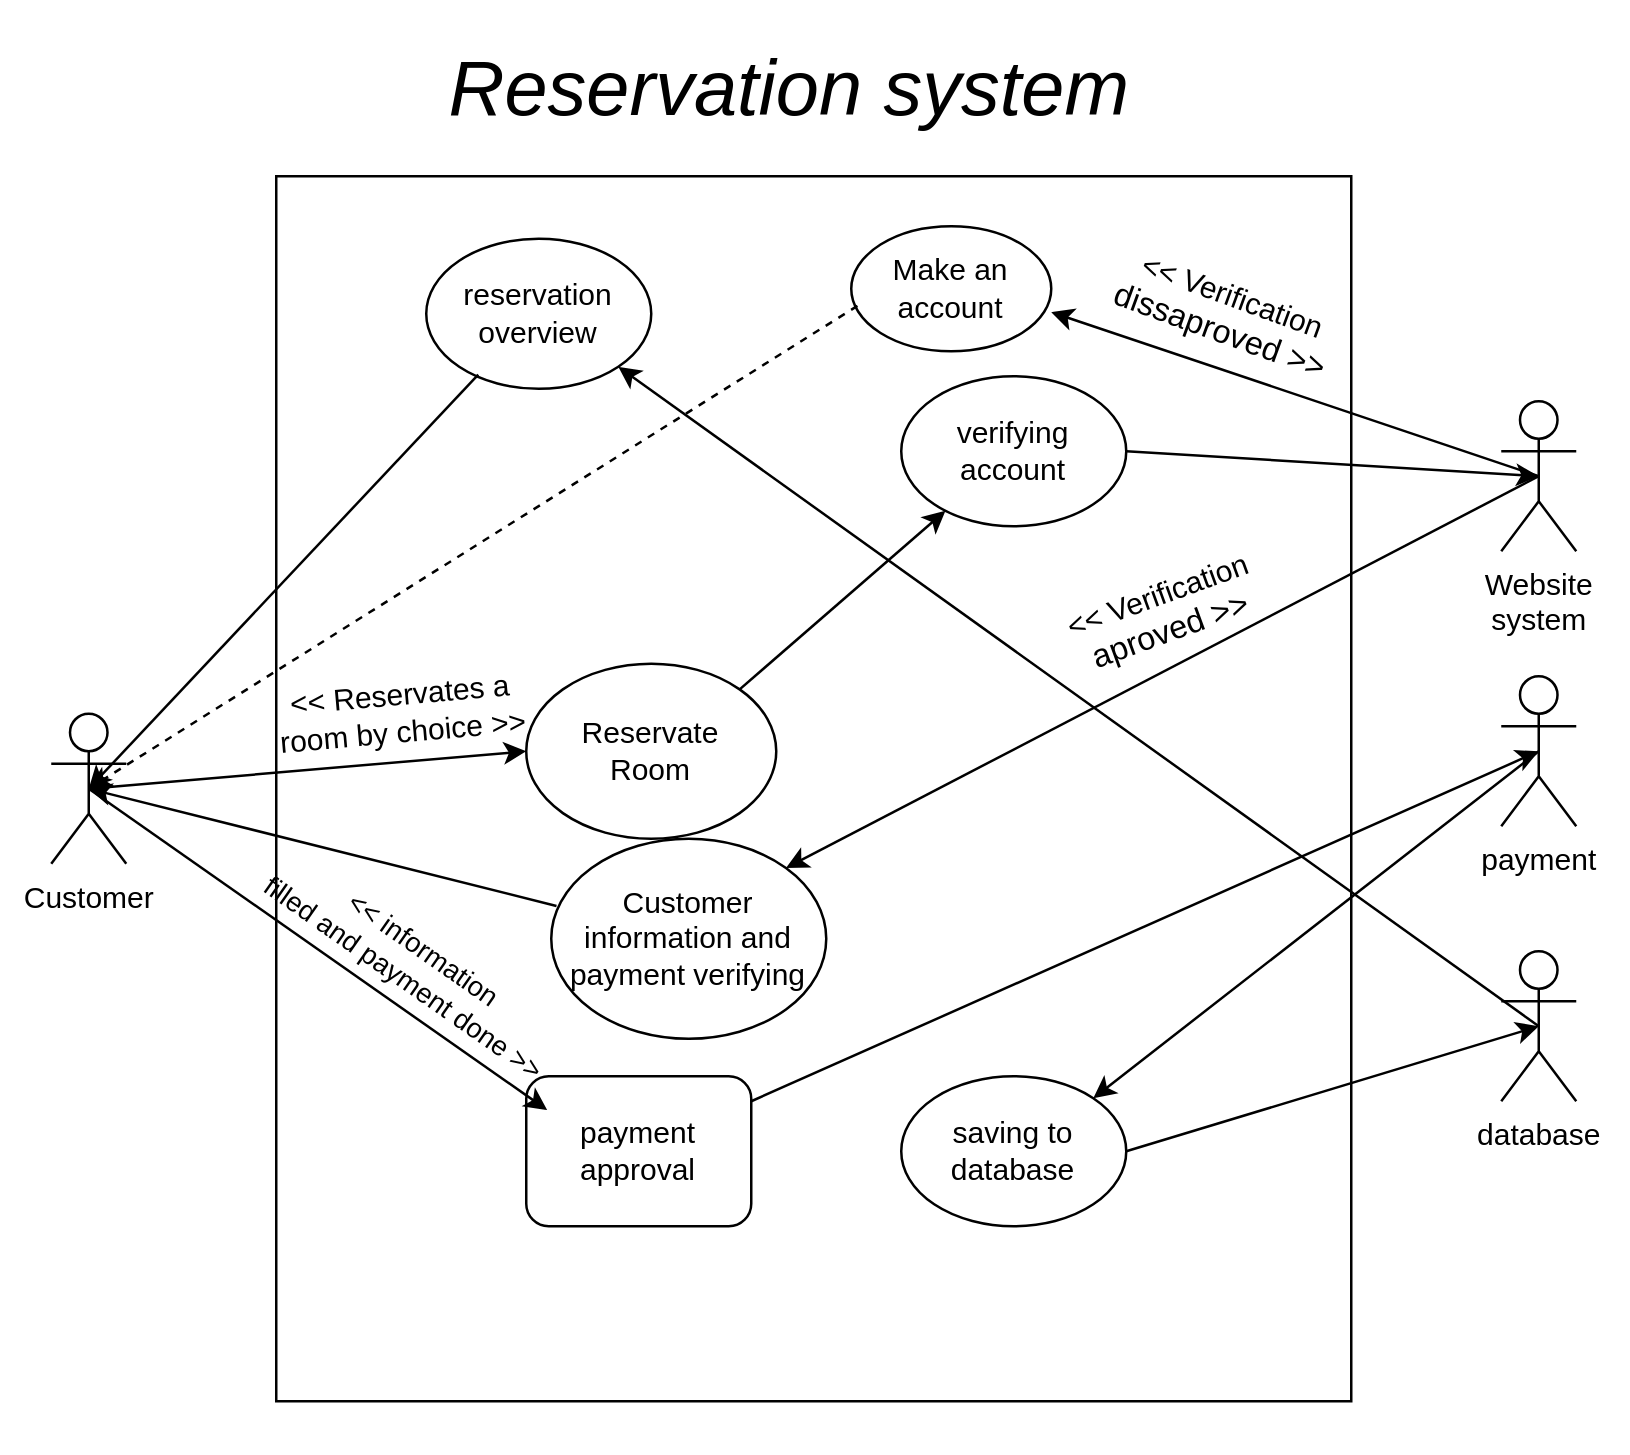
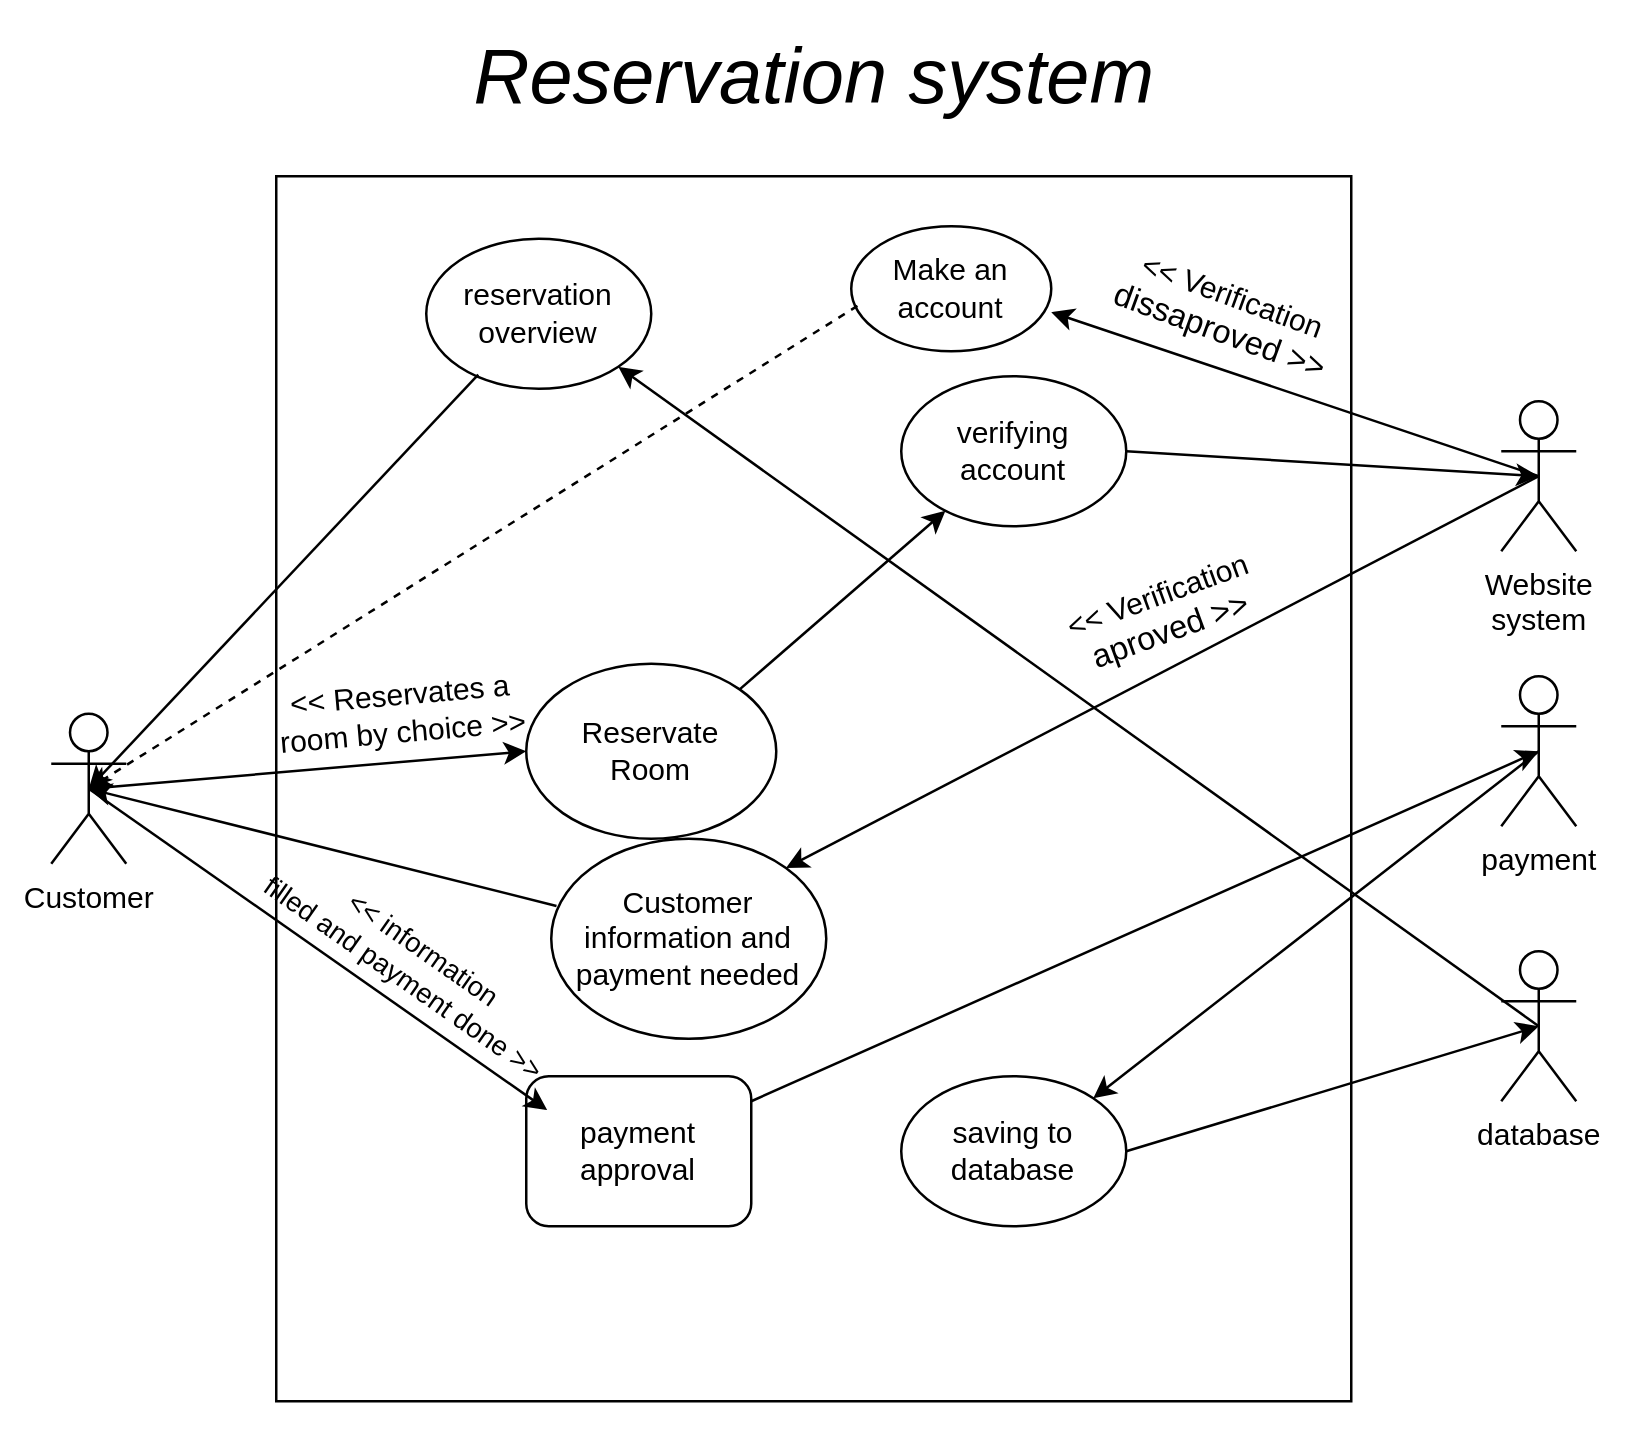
(789, 89) -> (814, 76)
(689, 939) -> (689, 939)
